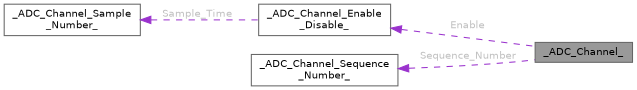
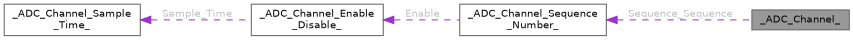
(72, 20) -> (72, 20)
(468, 38) -> (427, 20)
(467, 56) -> (679, 14)
